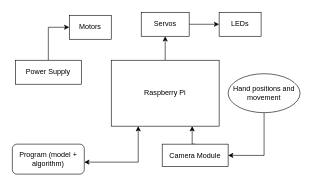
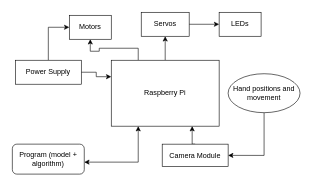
none -> (90, 48)
none -> (98, 77)
